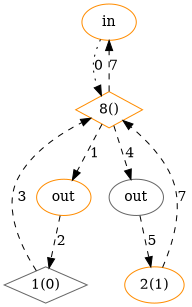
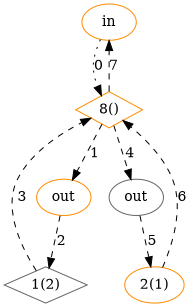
(183, 197) -> (183, 197)
(46, 285) -> (46, 285)
